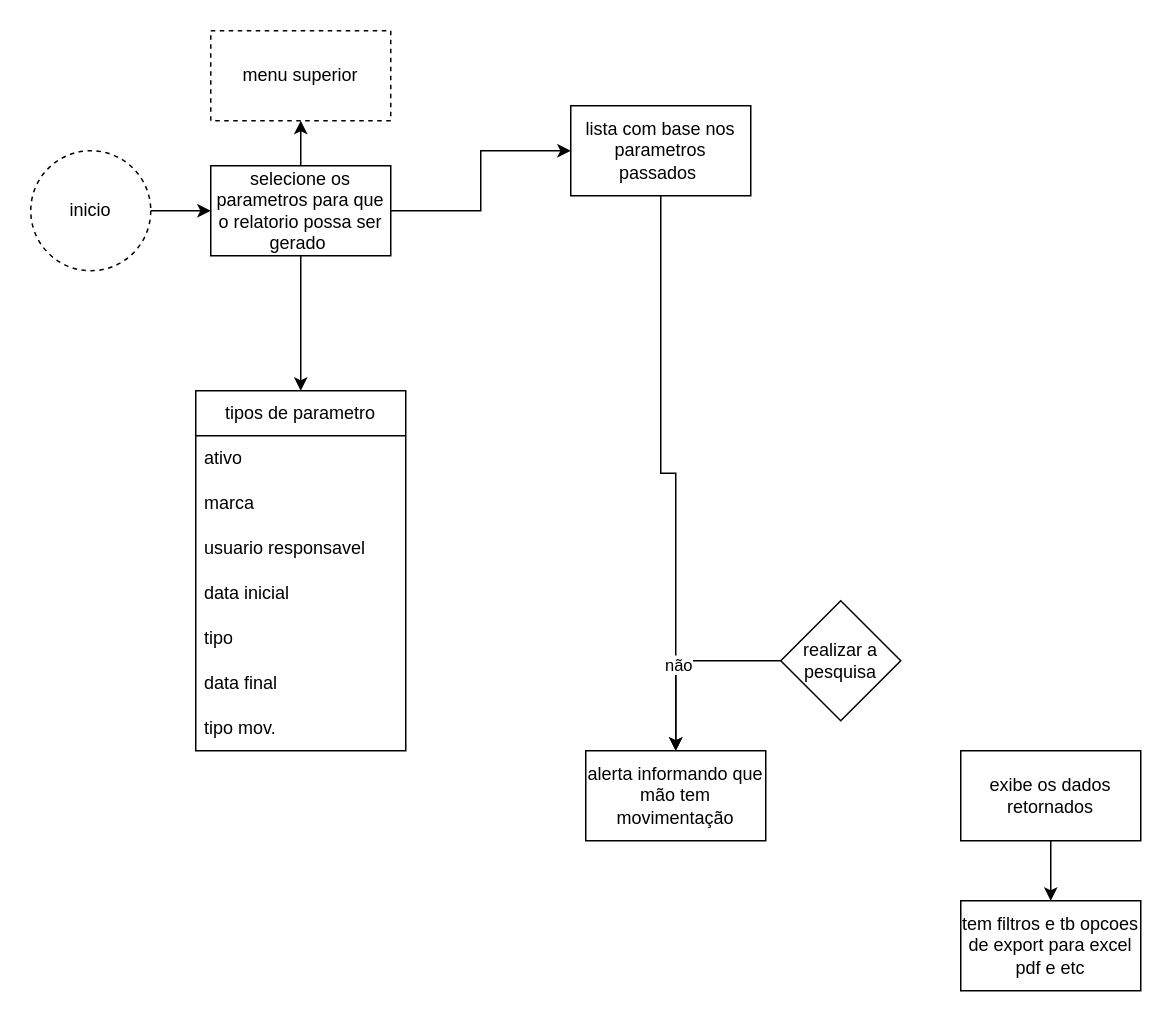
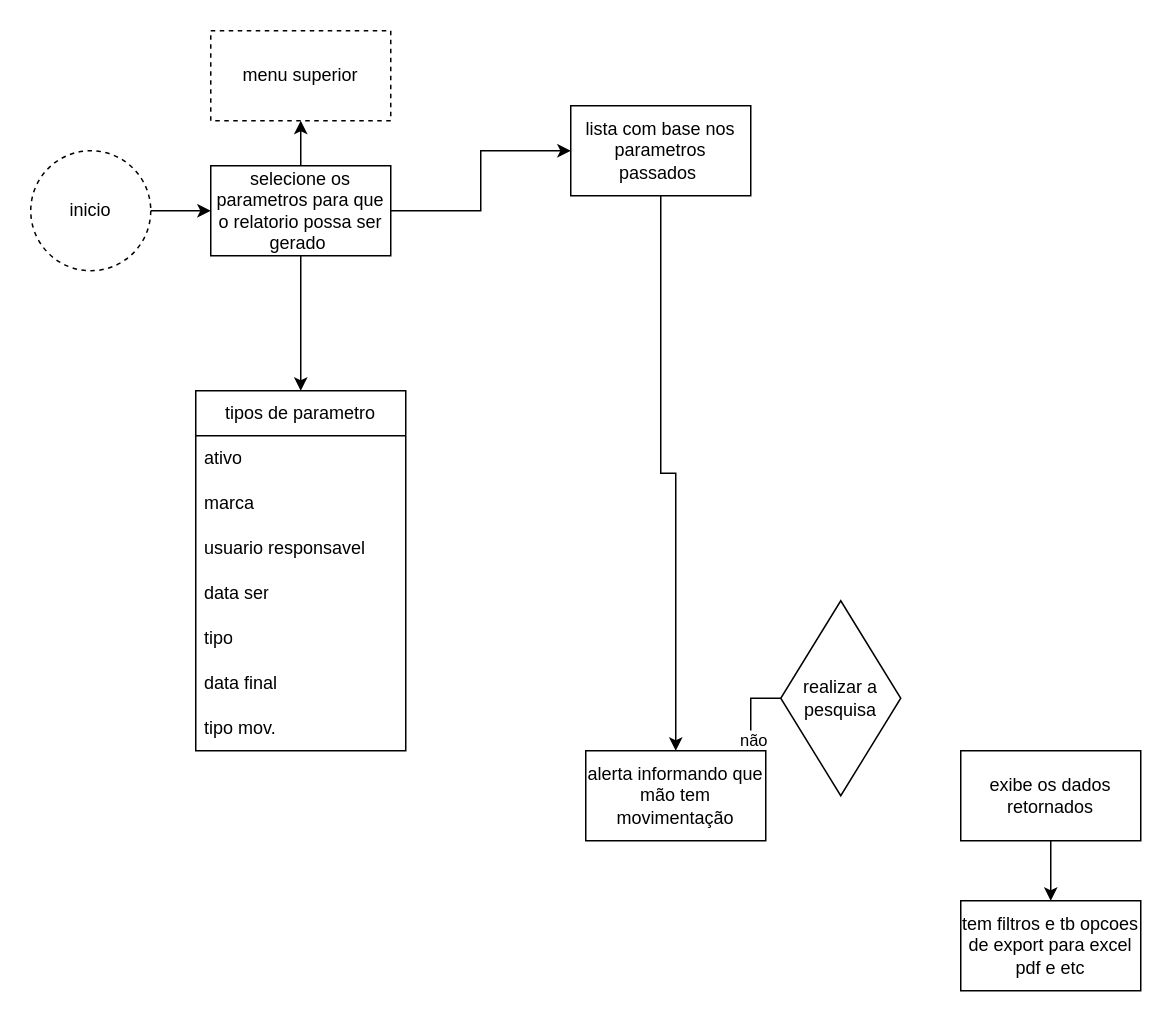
(254, 593) -> (243, 593)
(841, 661) -> (841, 698)
